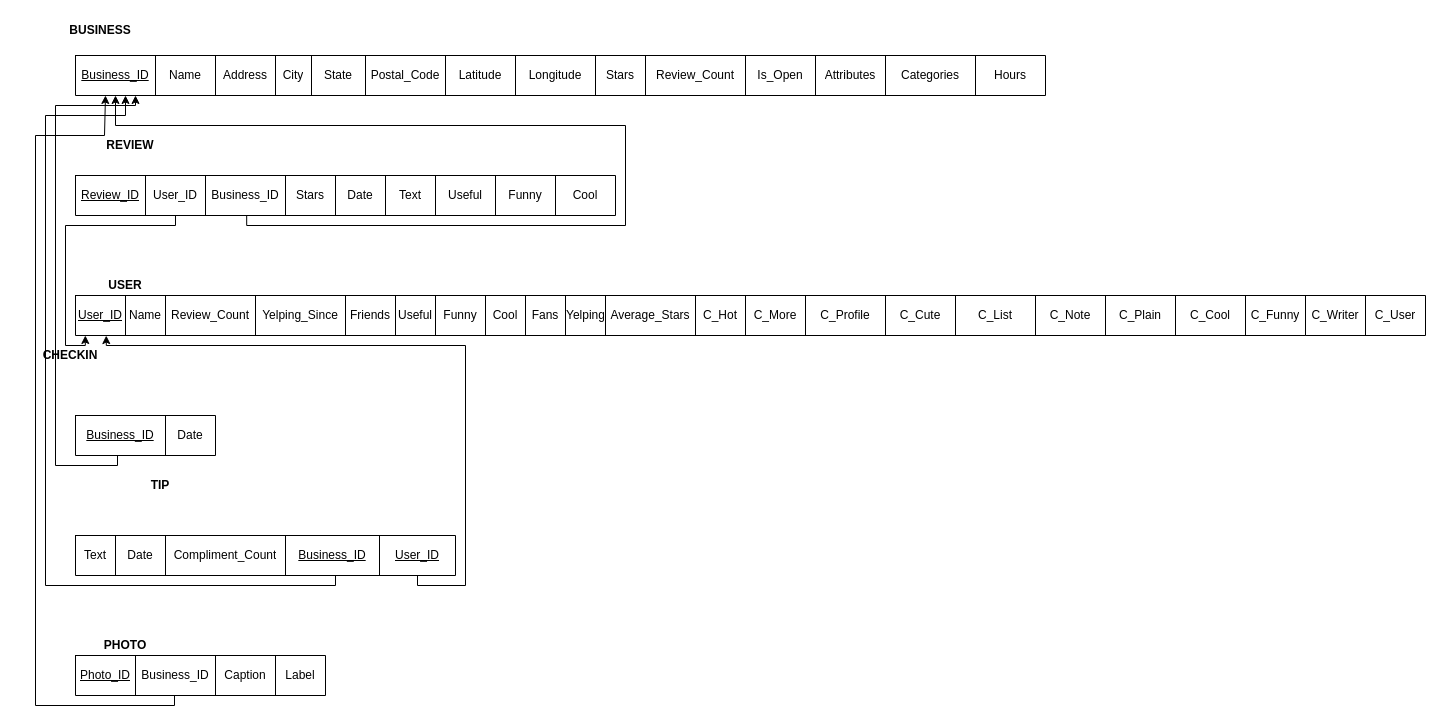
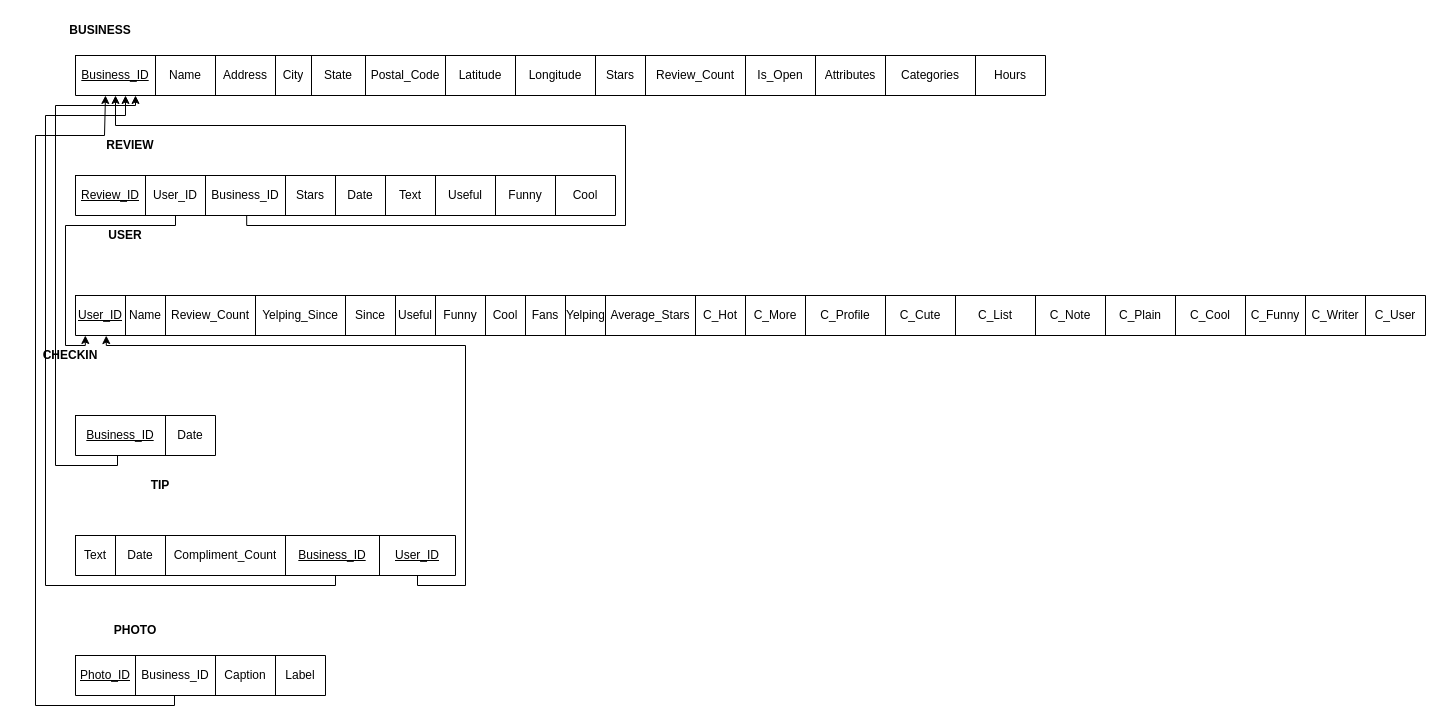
(126, 286) -> (126, 236)
(371, 316) -> (371, 316)
(126, 646) -> (136, 631)
